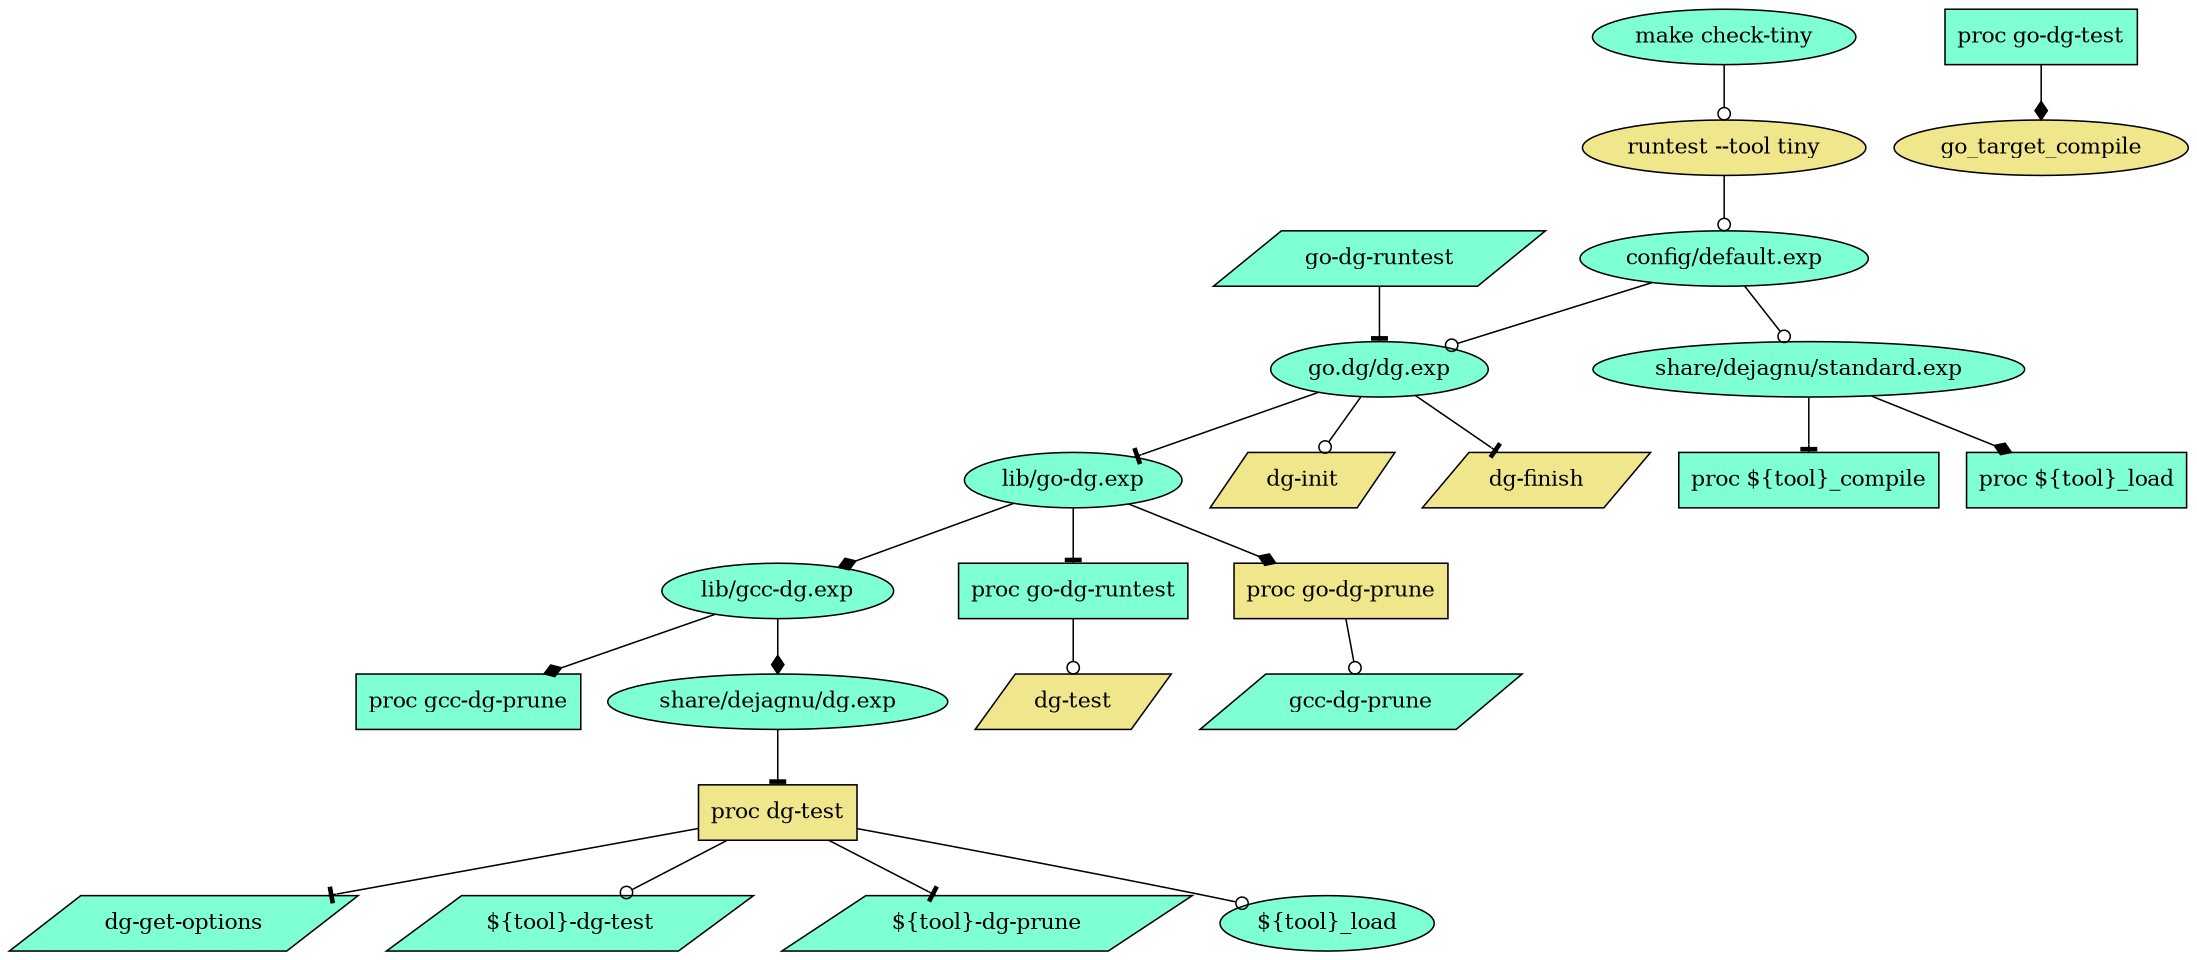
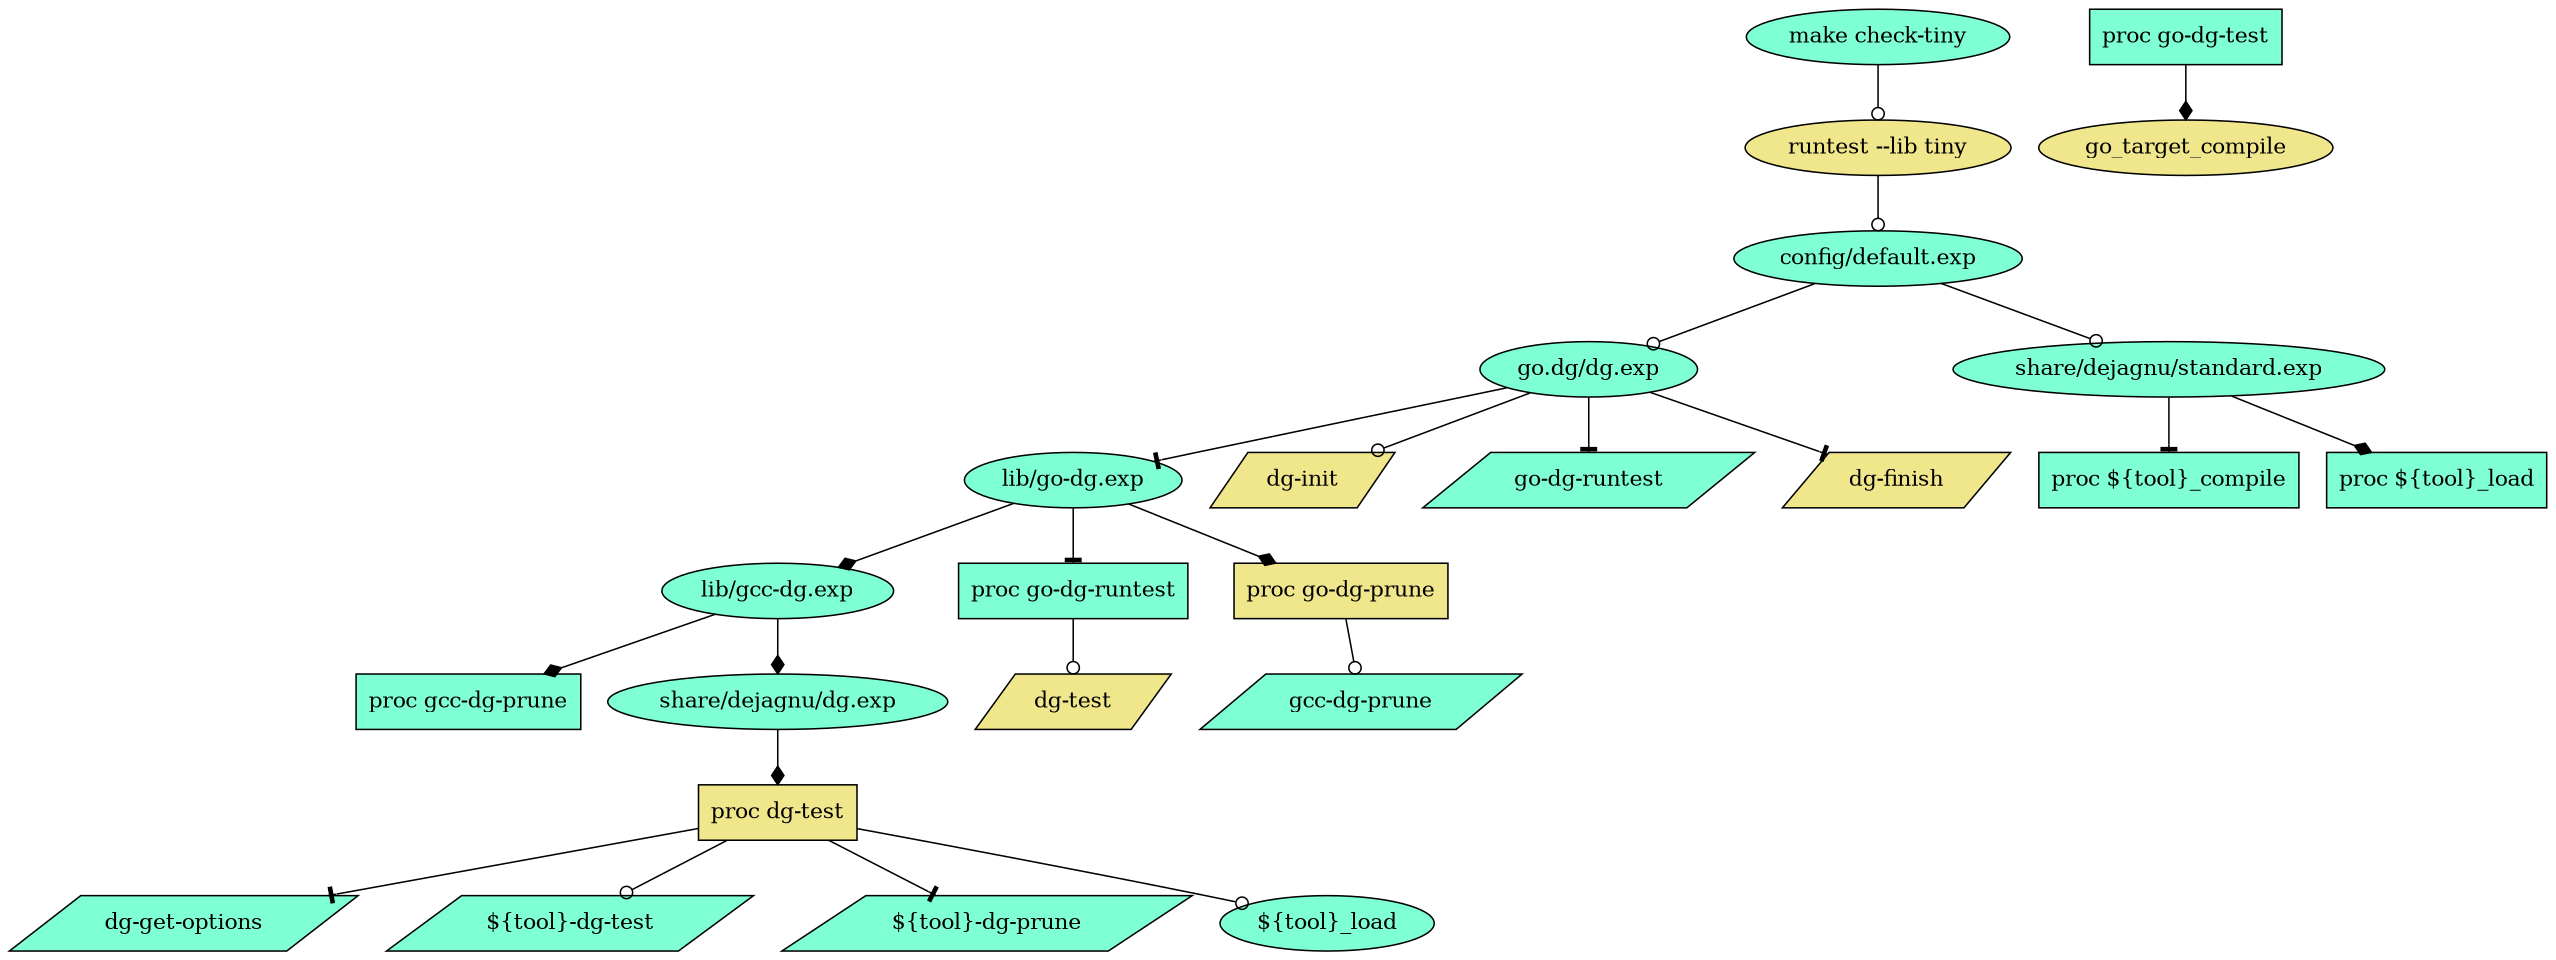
(1724, 148) -> (1878, 148)
(1379, 310) -> (1589, 421)
(778, 753) -> (778, 748)
